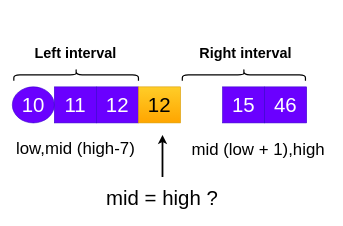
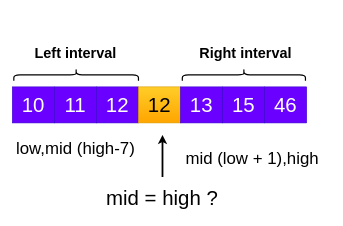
(33, 105) -> (33, 105)
none -> (201, 105)
(258, 149) -> (252, 158)
